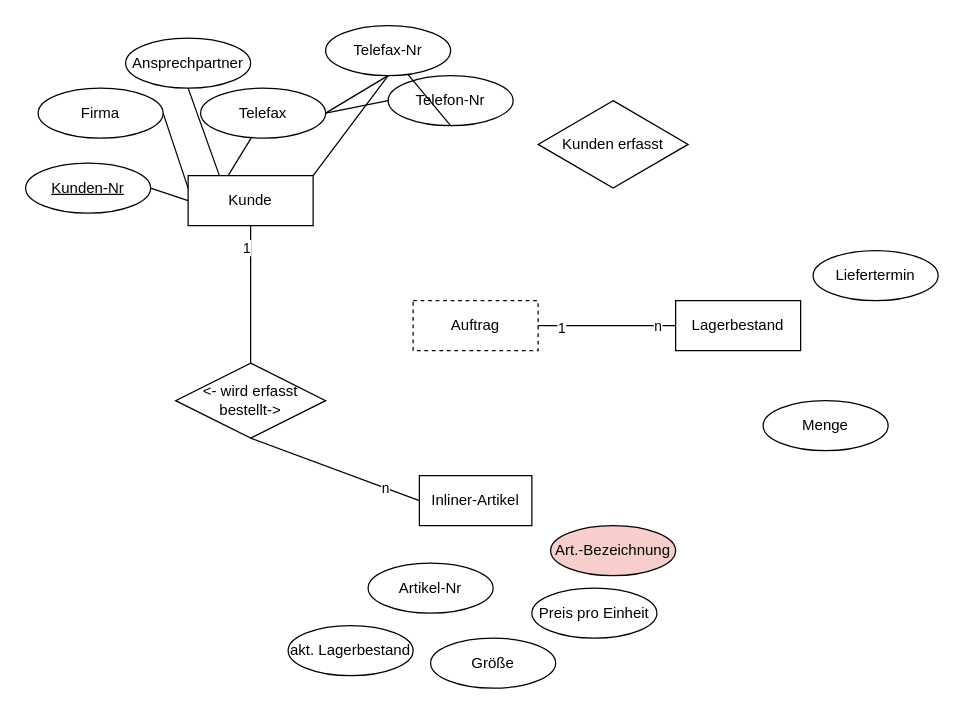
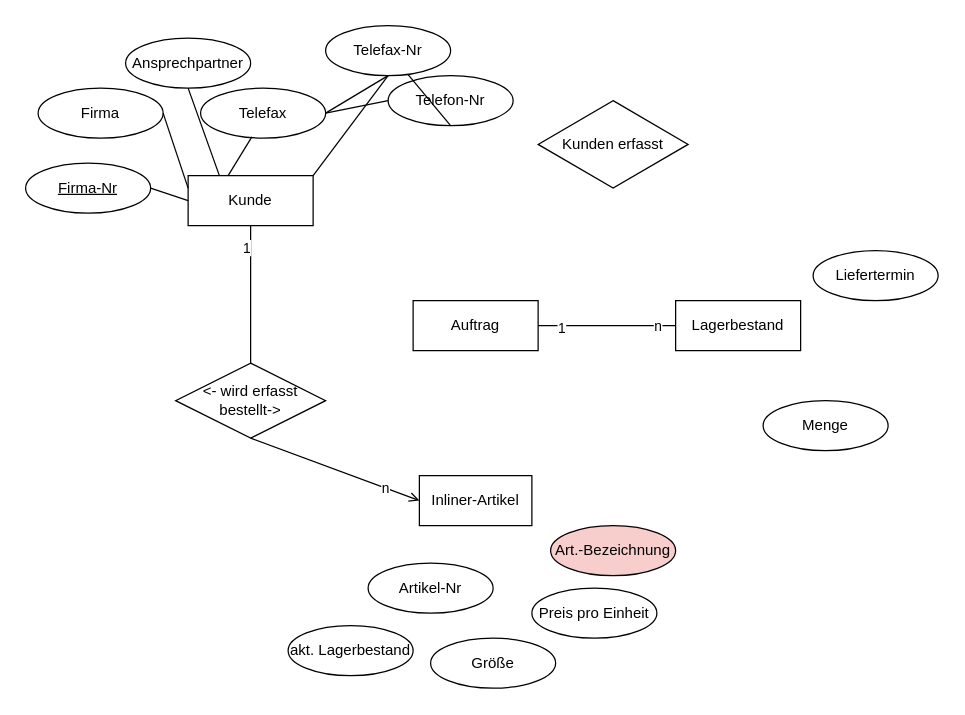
(88, 188) -> (88, 188)
(476, 326) -> (476, 326)
(415, 499) -> (414, 499)
